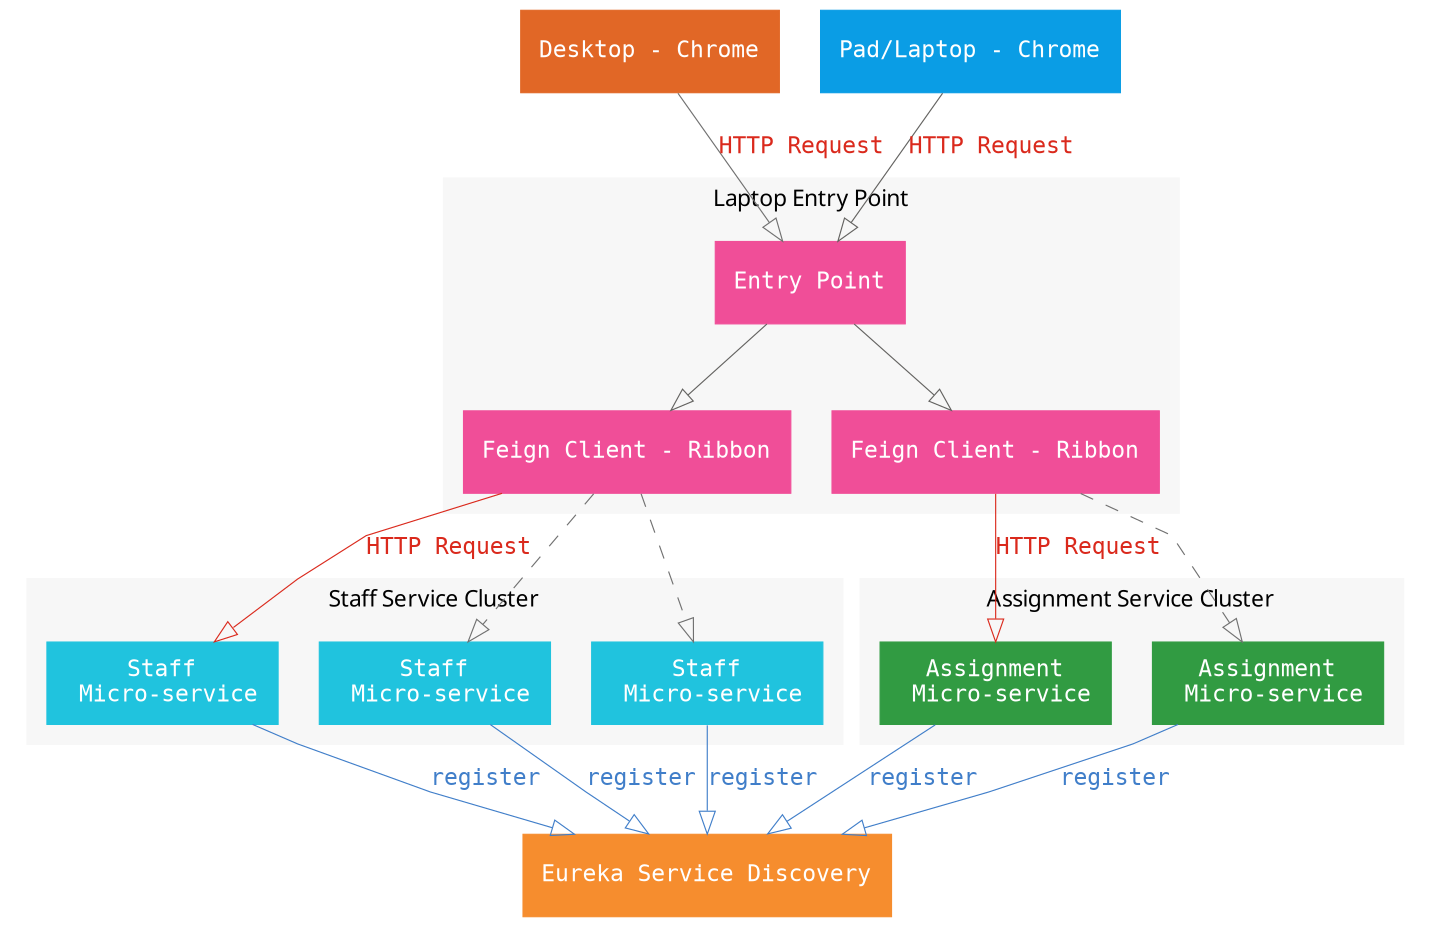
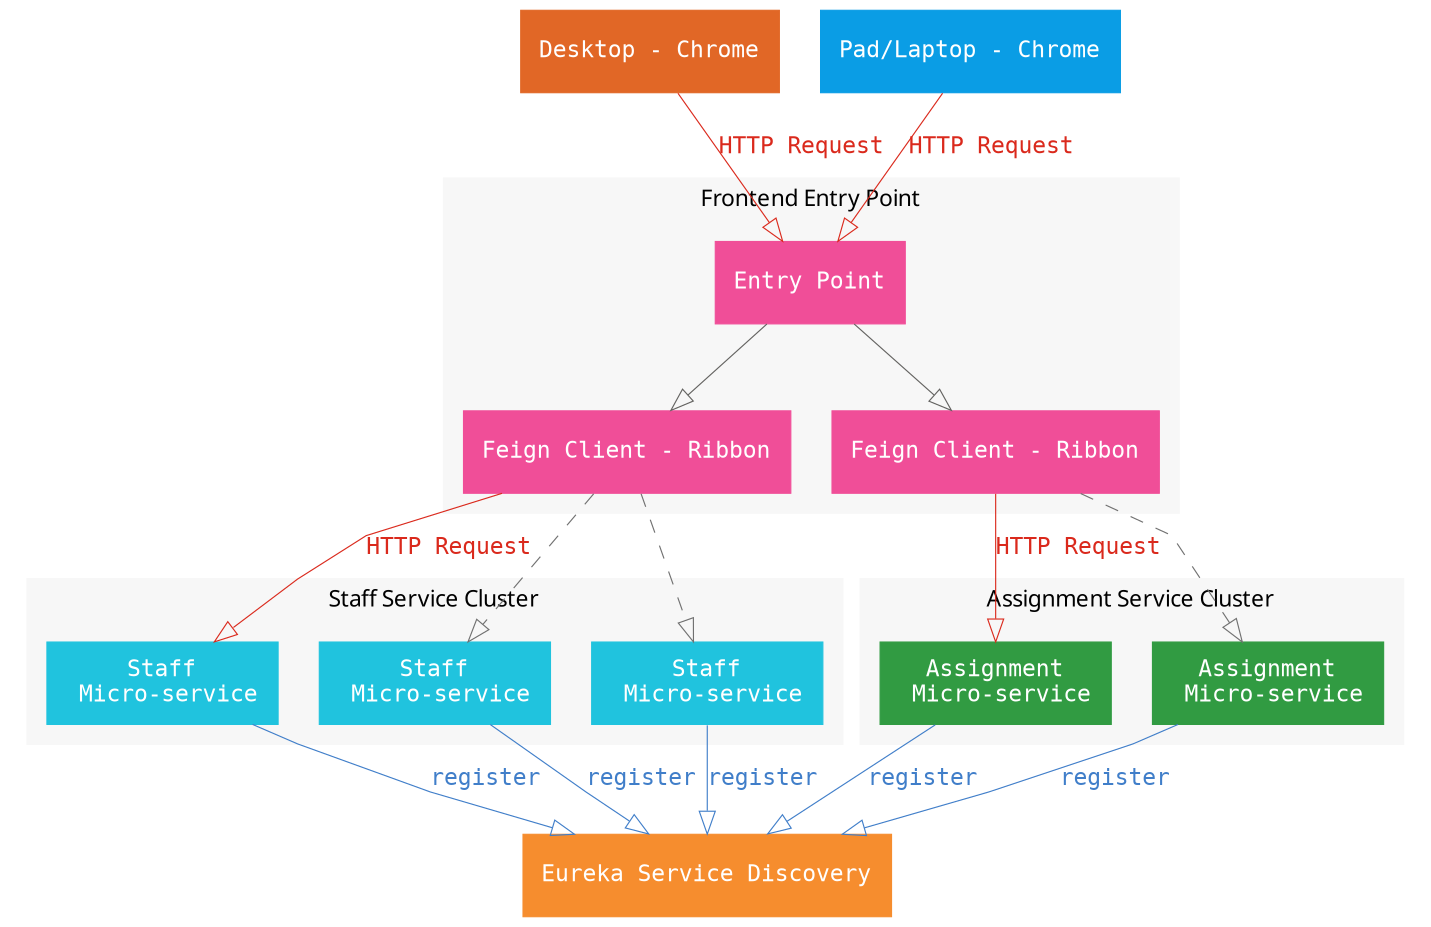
(724, 158) -> (724, 158)
(897, 158) -> (897, 158)
(811, 200) -> (811, 200)
